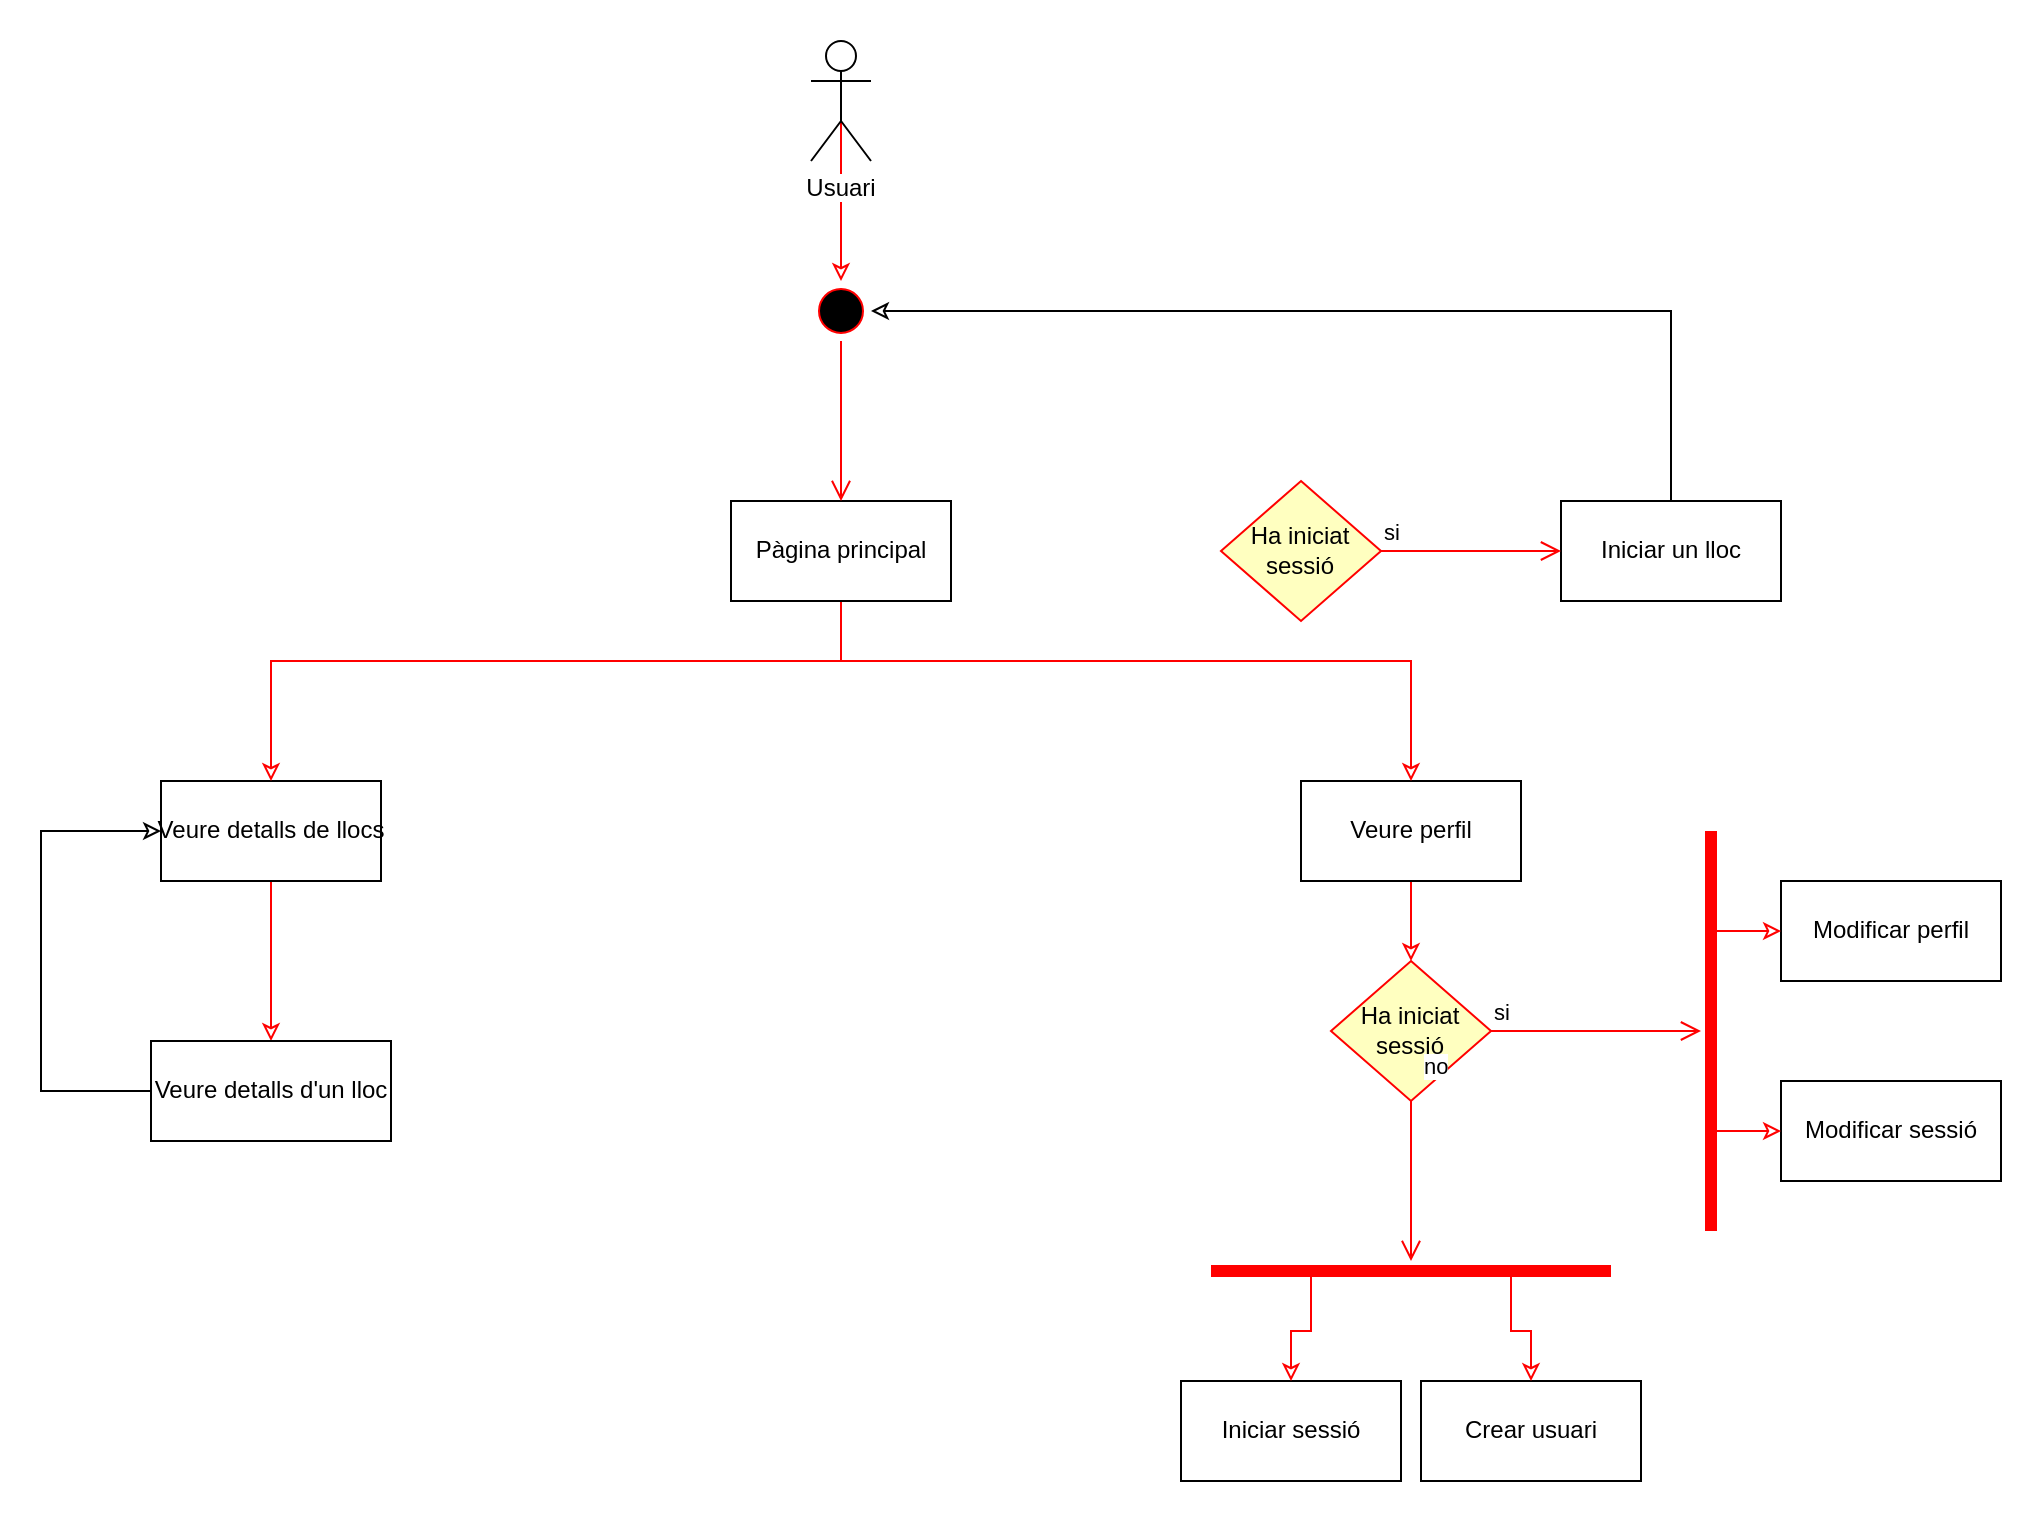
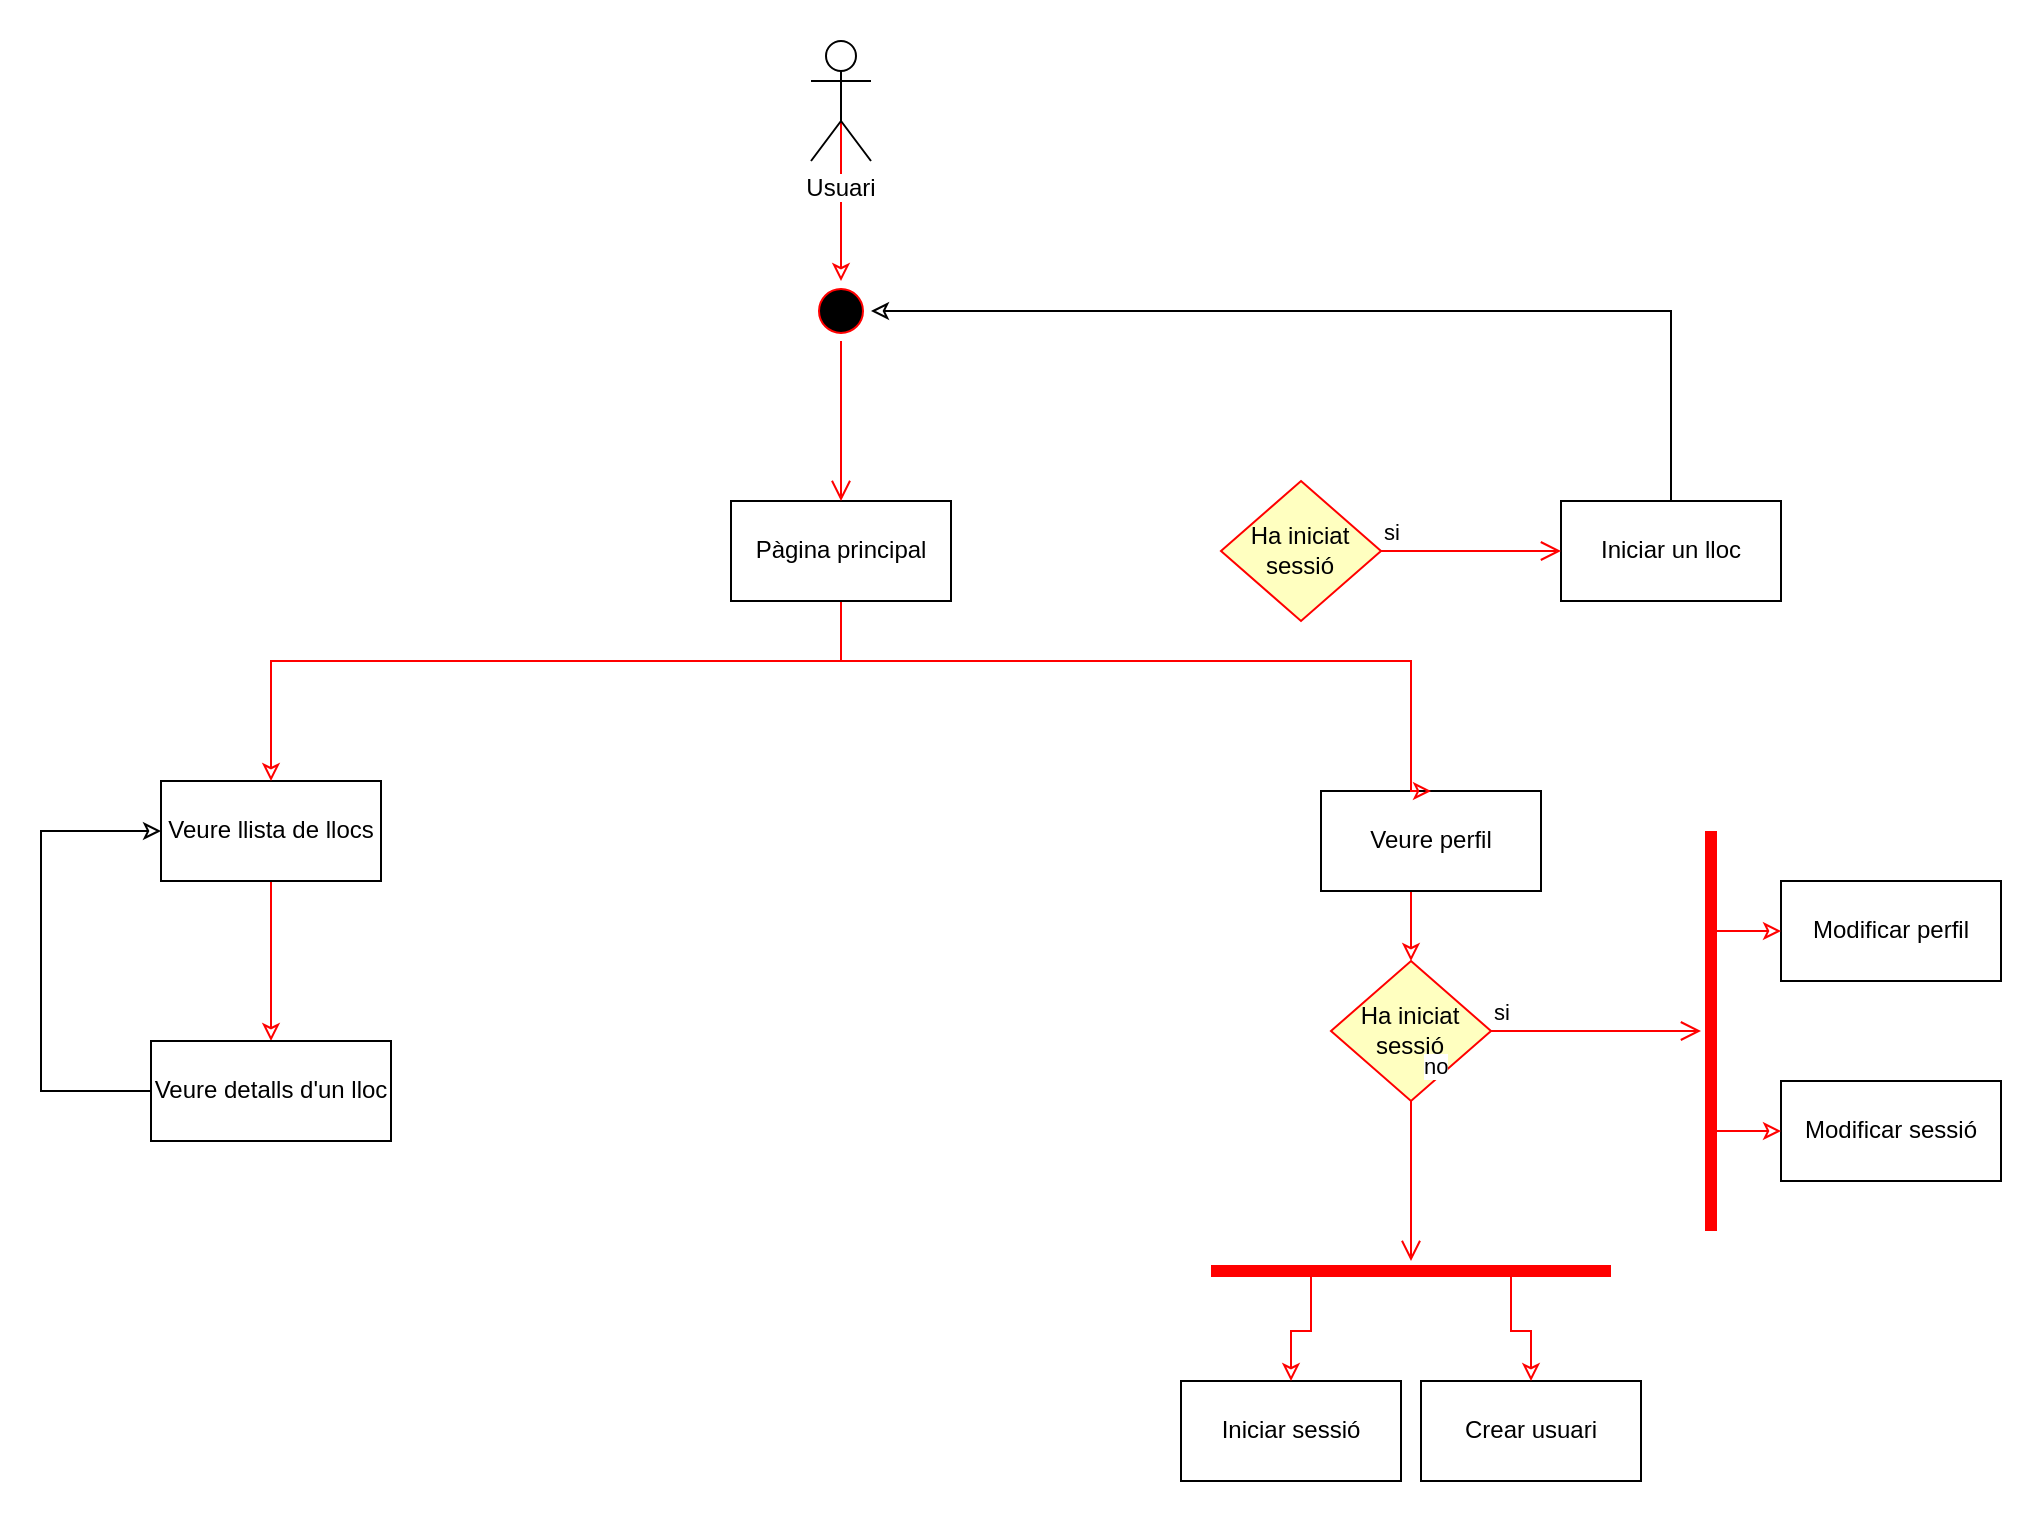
(272, 831) -> (272, 831)
(1411, 831) -> (1431, 841)
